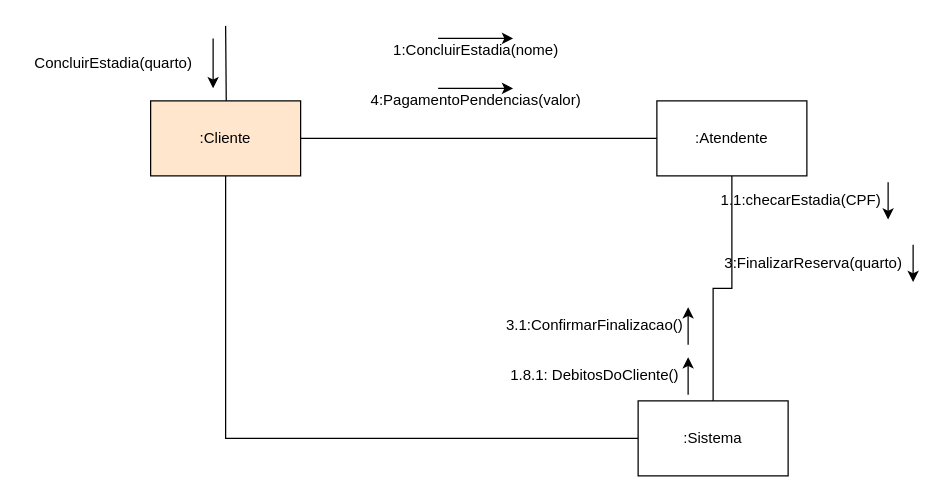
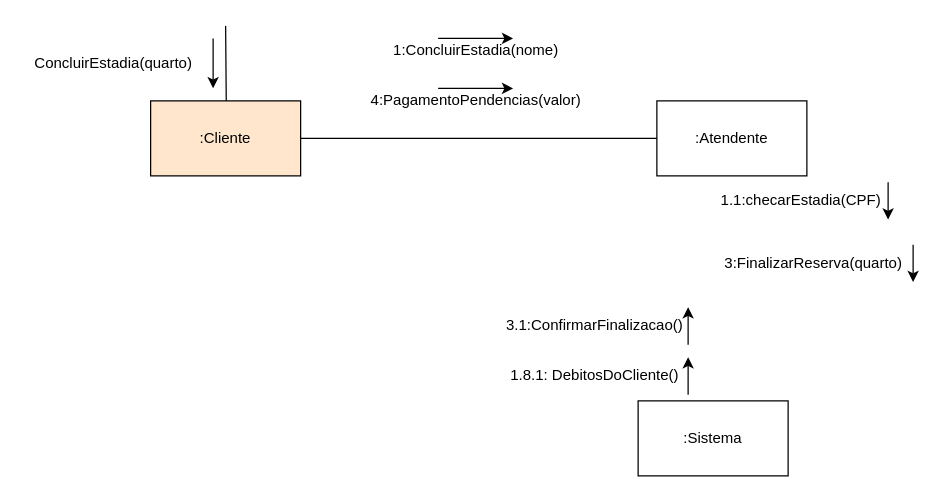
(723, 288) -> none
(301, 438) -> none
